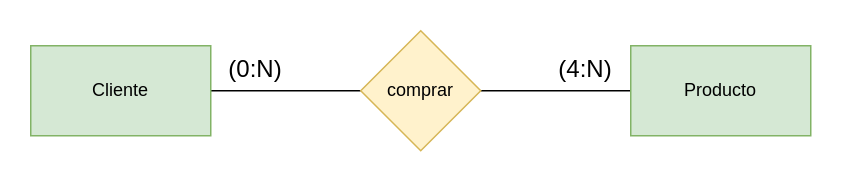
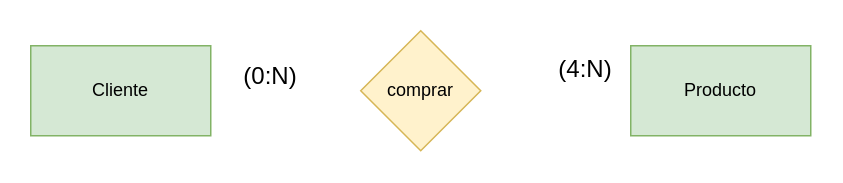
(256, 68) -> (271, 76)
(286, 91) -> none
(555, 91) -> none
